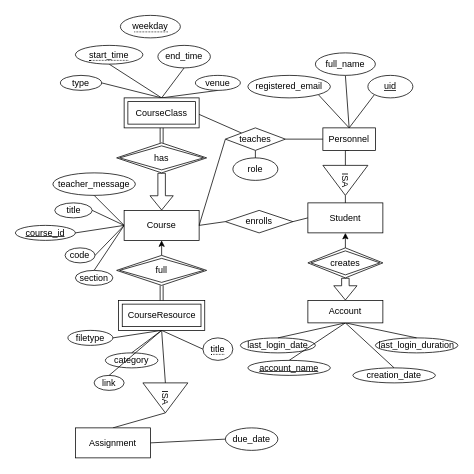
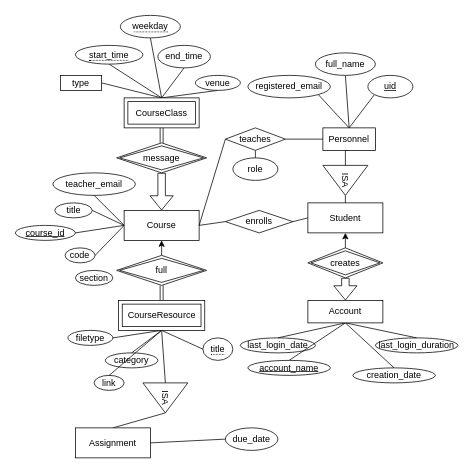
(81, 83) -> (81, 83)
(220, 123) -> (156, 66)
(162, 158) -> (162, 158)
(94, 184) -> (94, 184)
(107, 251) -> none
